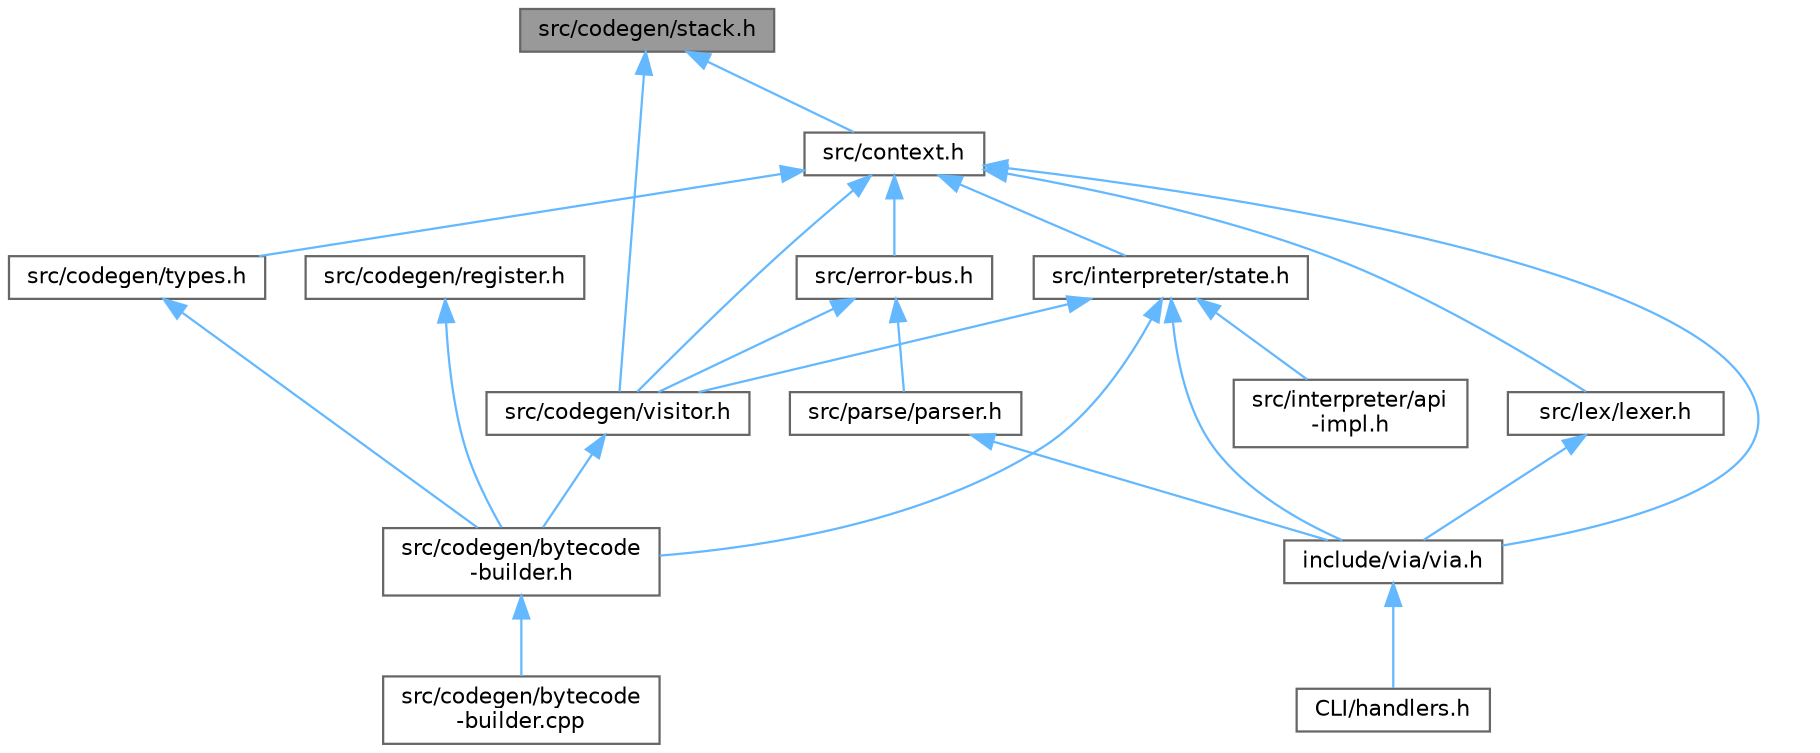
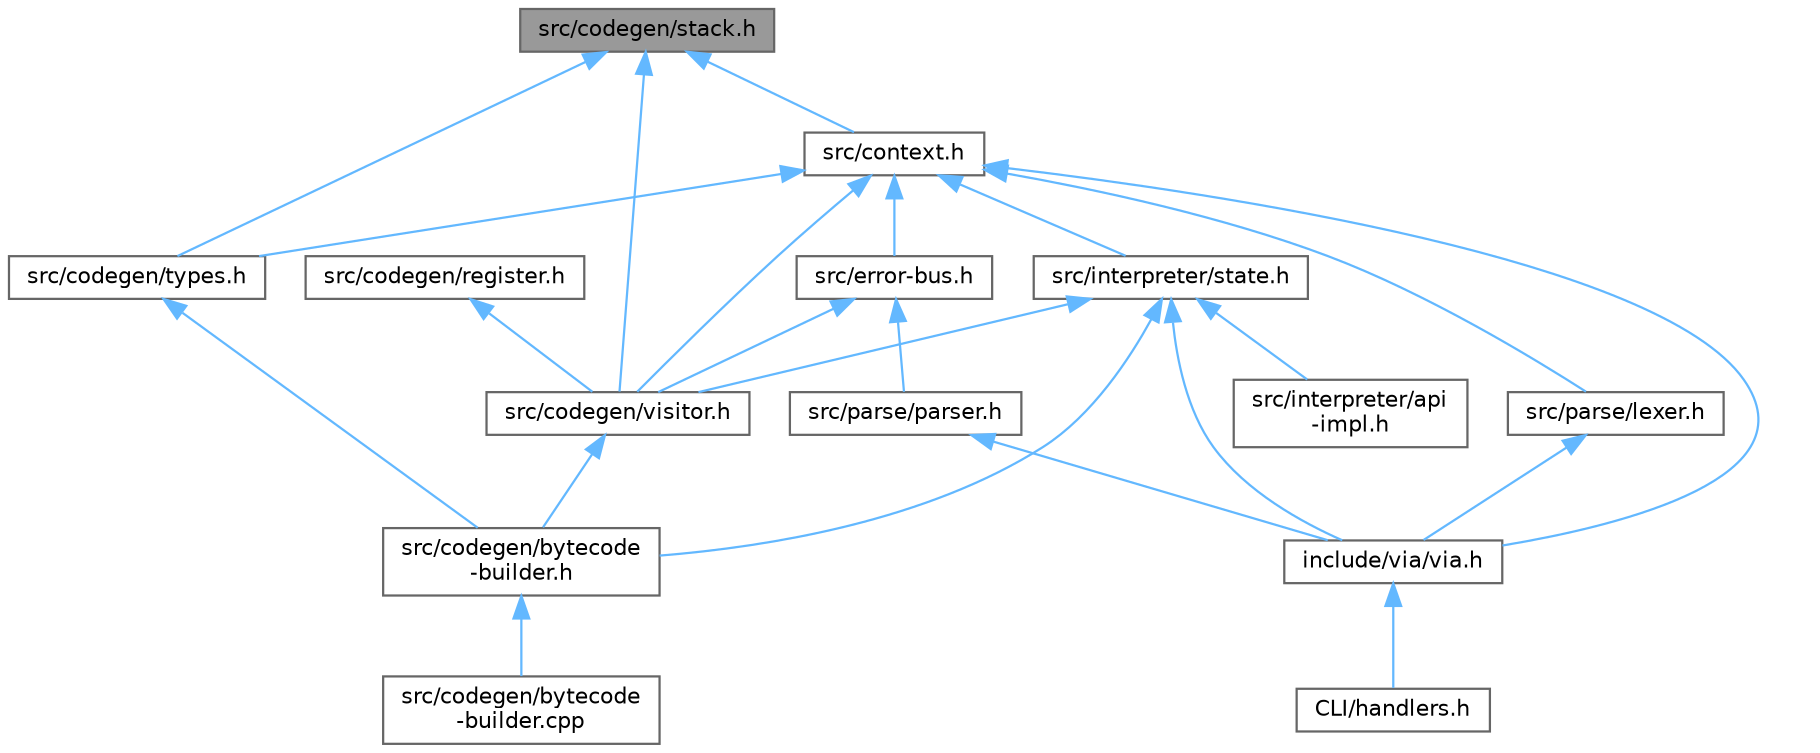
none -> (381, 159)
(1616, 413) -> (1616, 413)
(460, 429) -> (541, 353)
